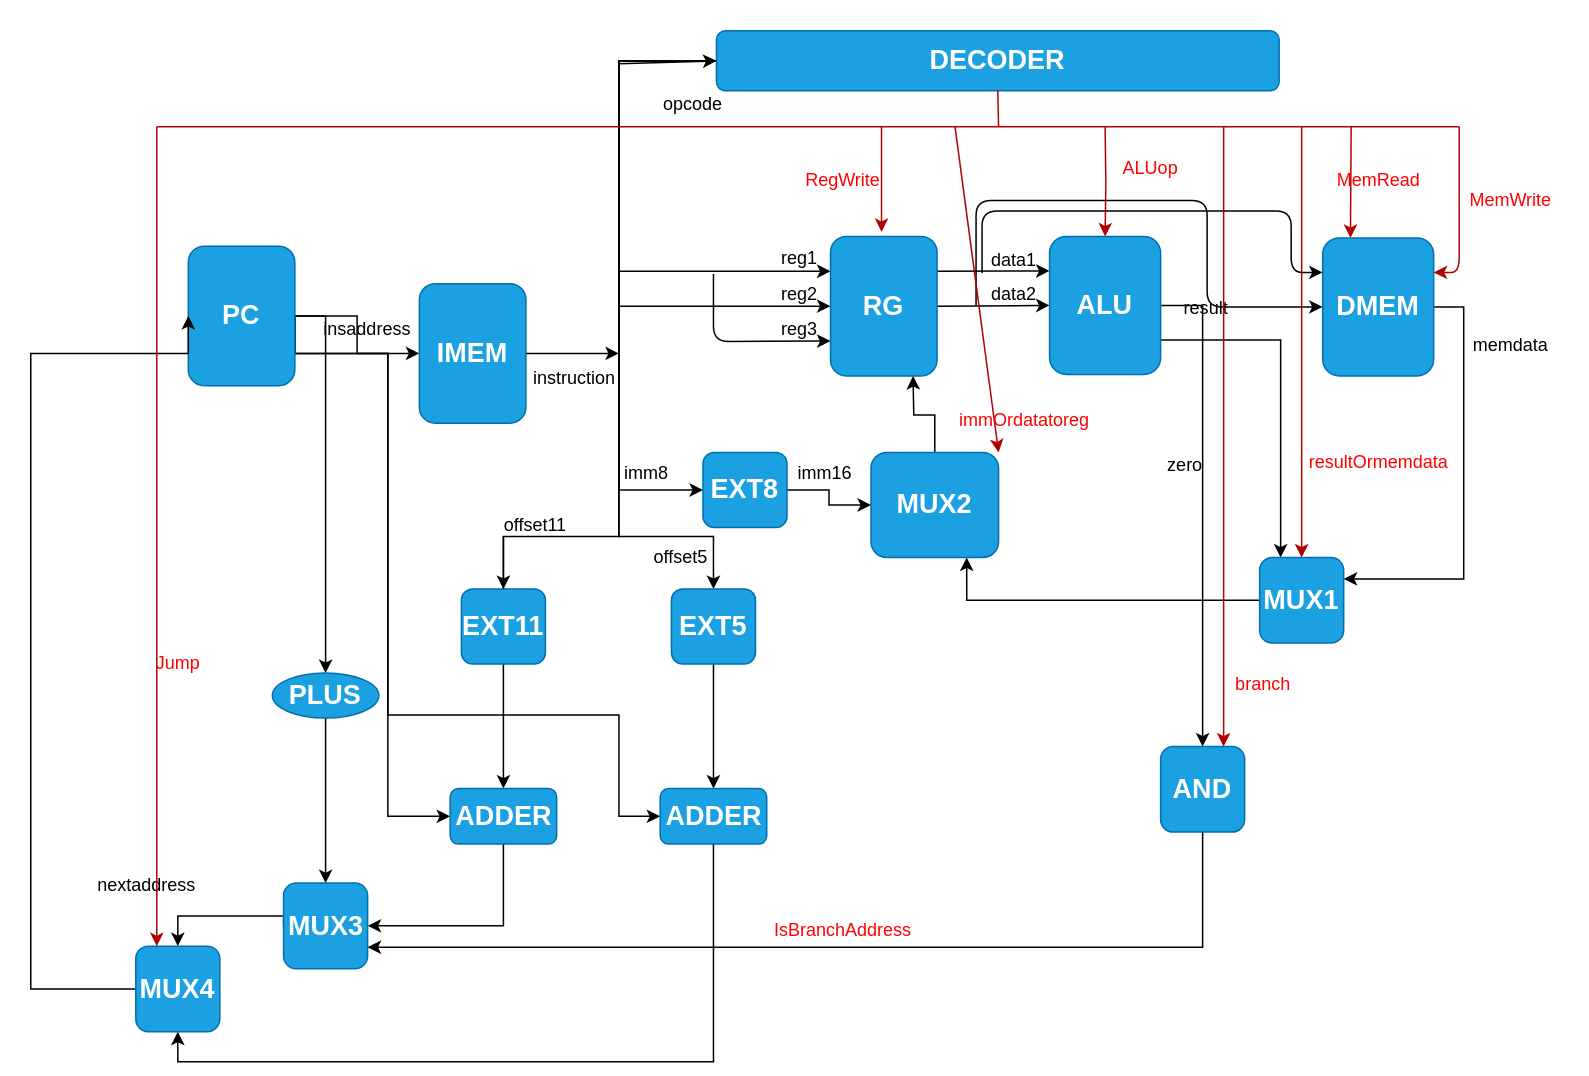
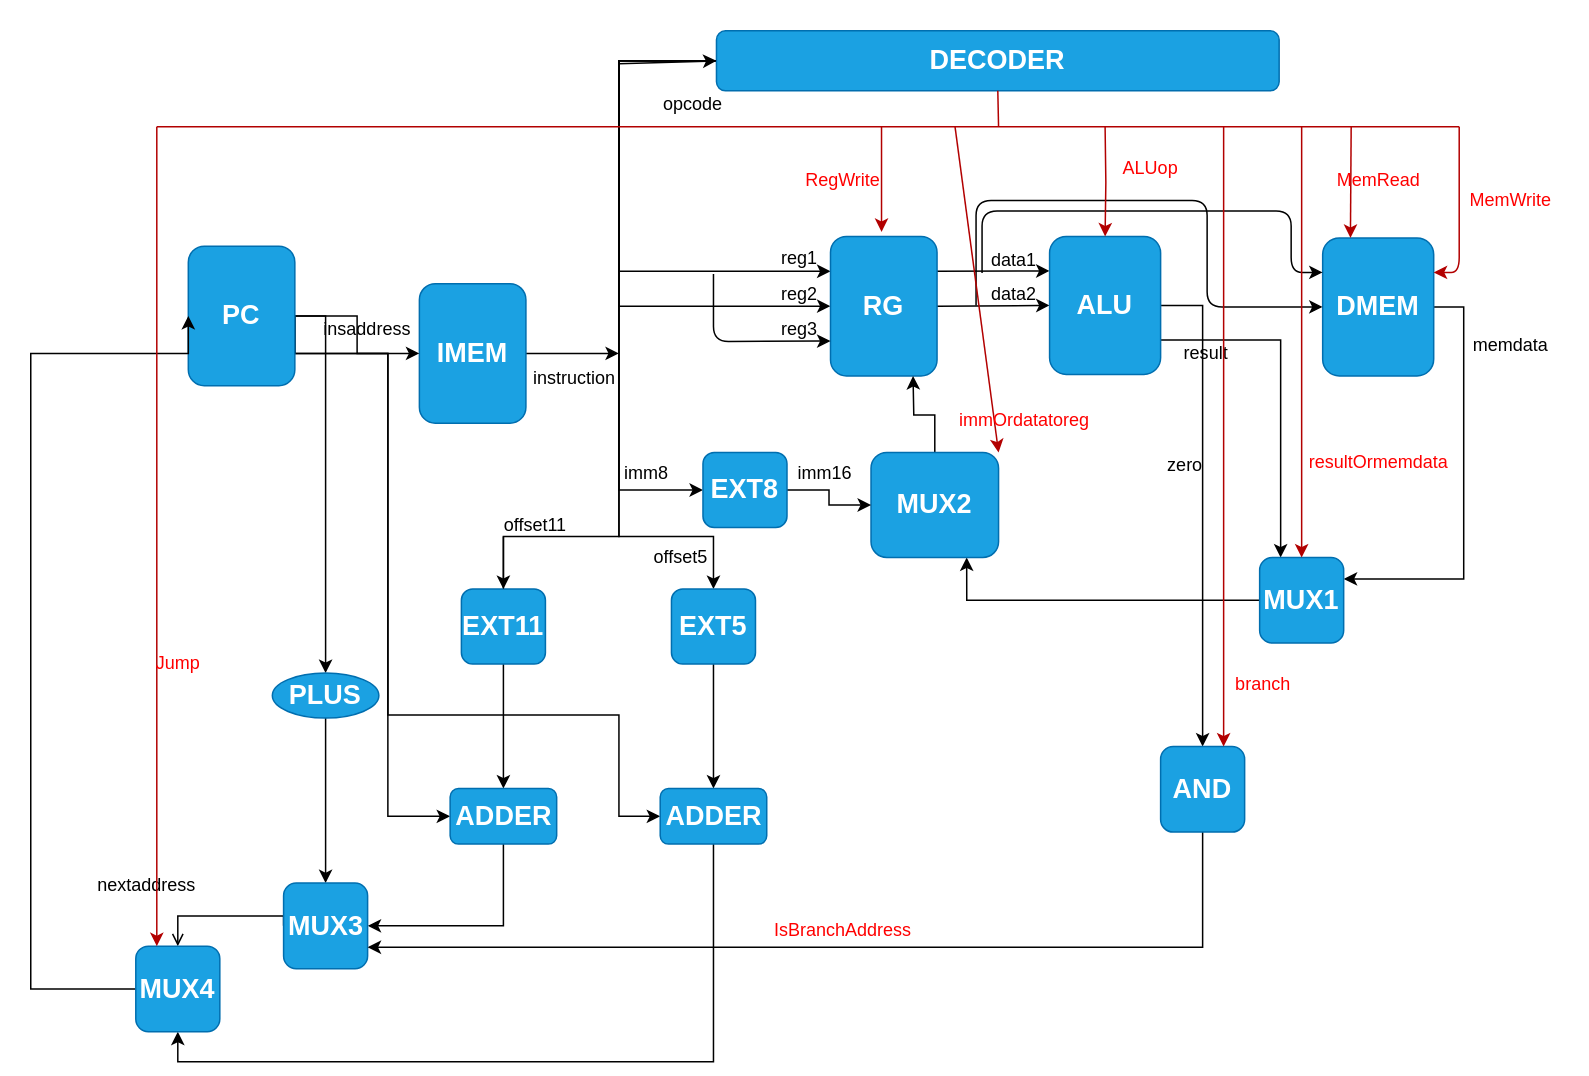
(1205, 308) -> (1205, 353)
(178, 934) -> (178, 936)
